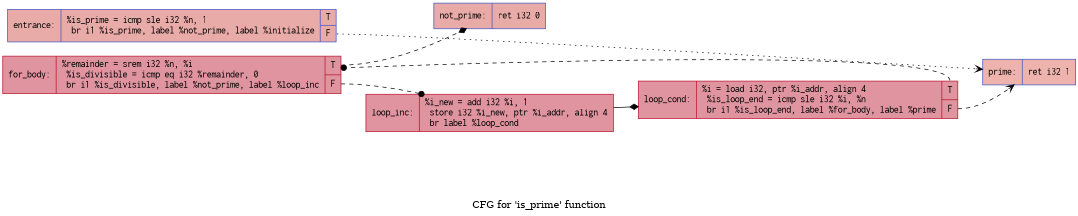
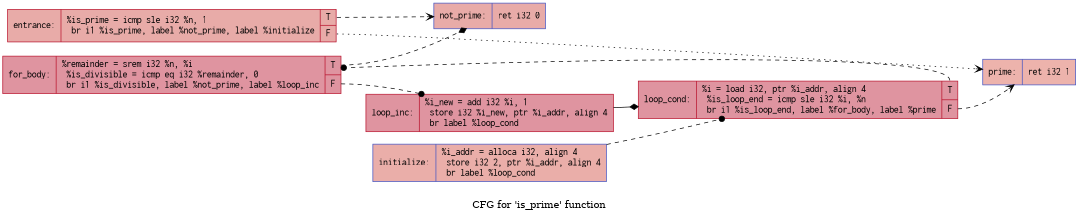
none -> (382, 17)
(172, 26) -> (172, 26)
none -> (490, 163)
